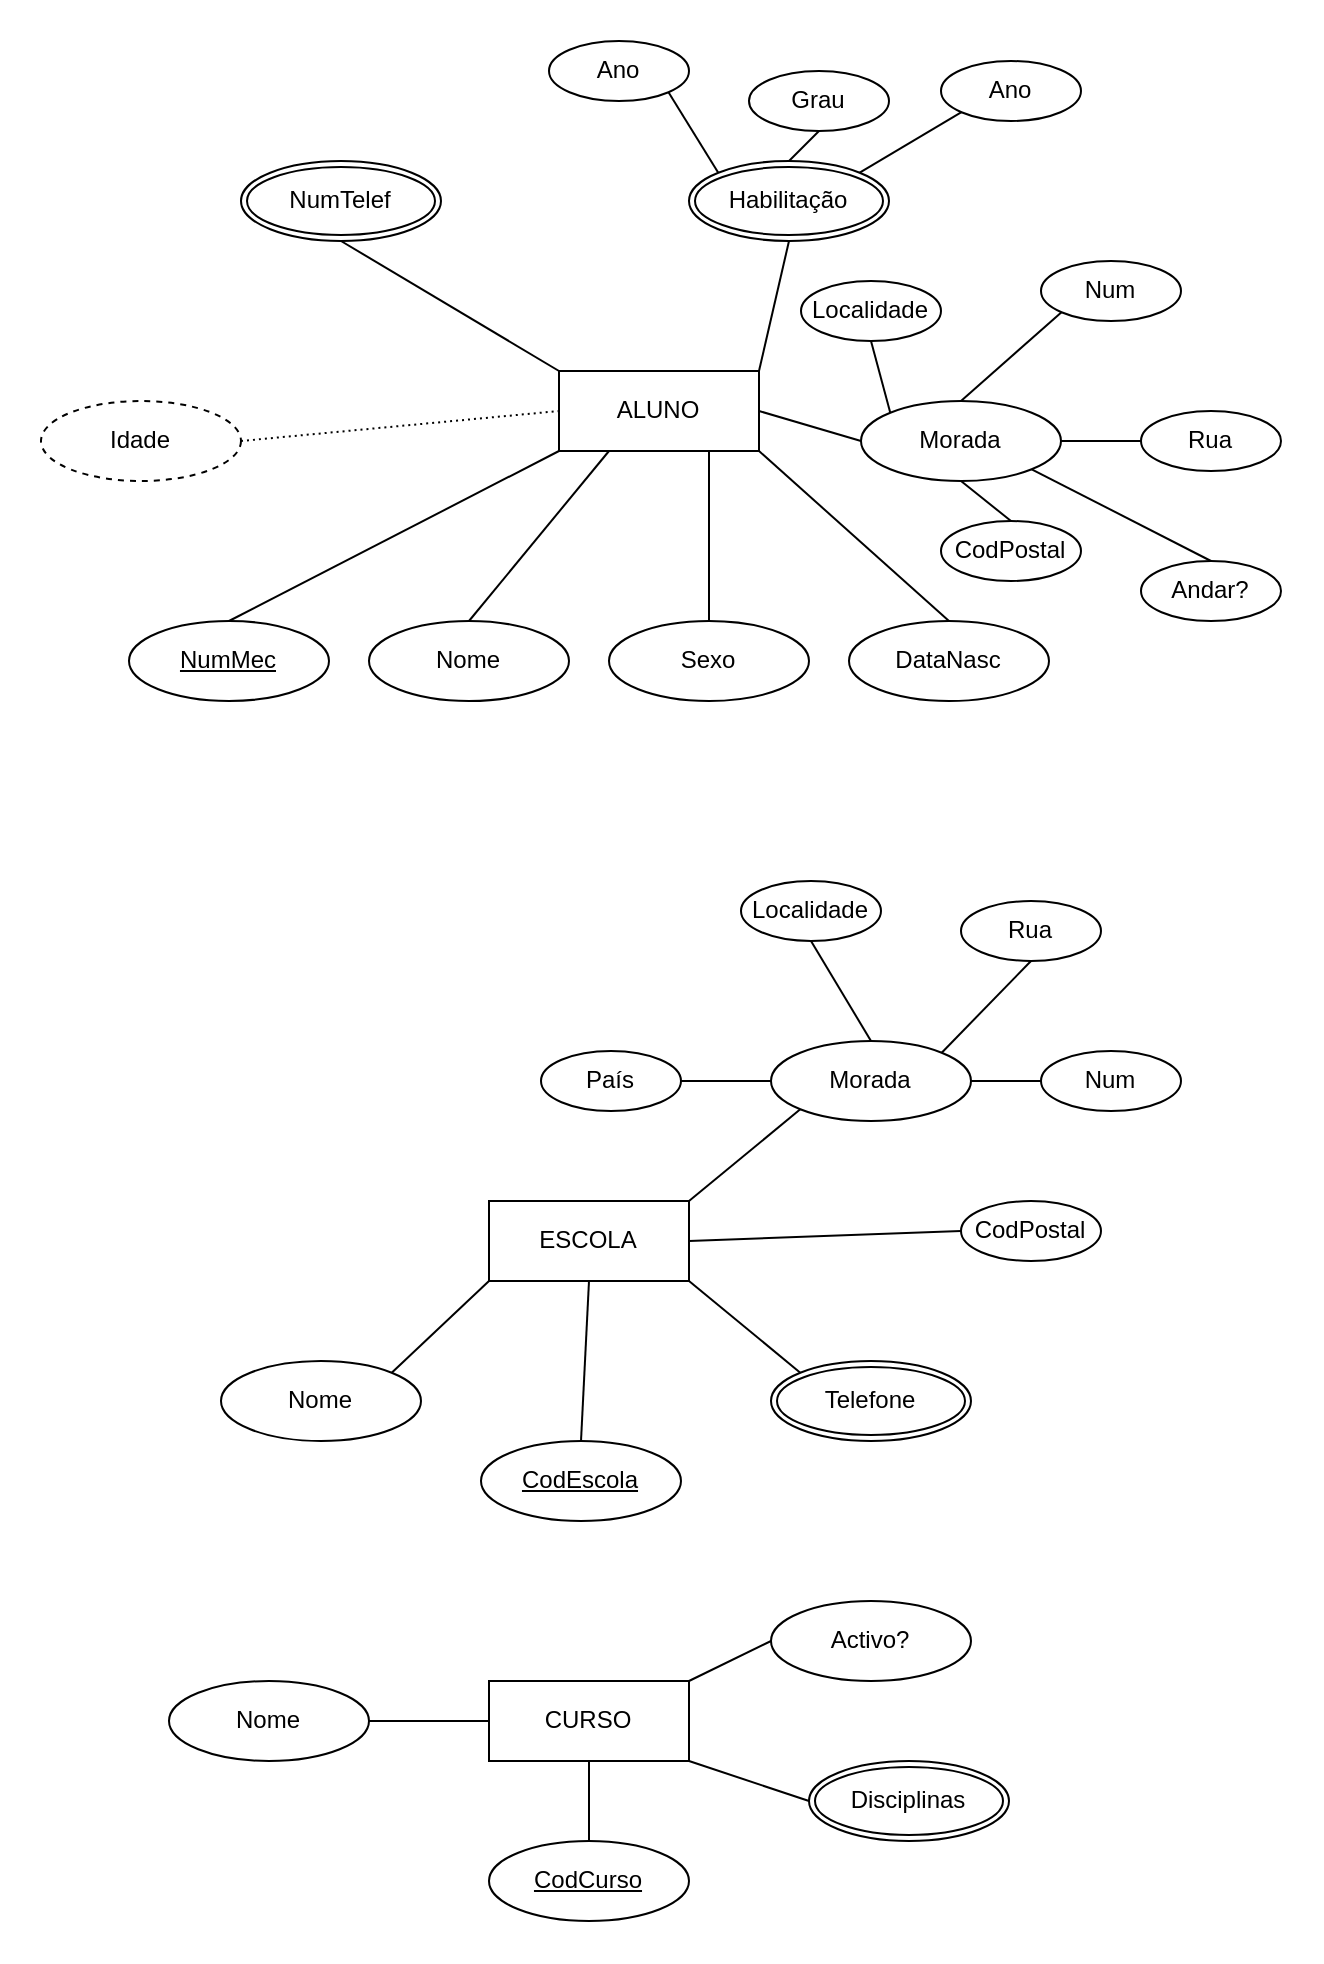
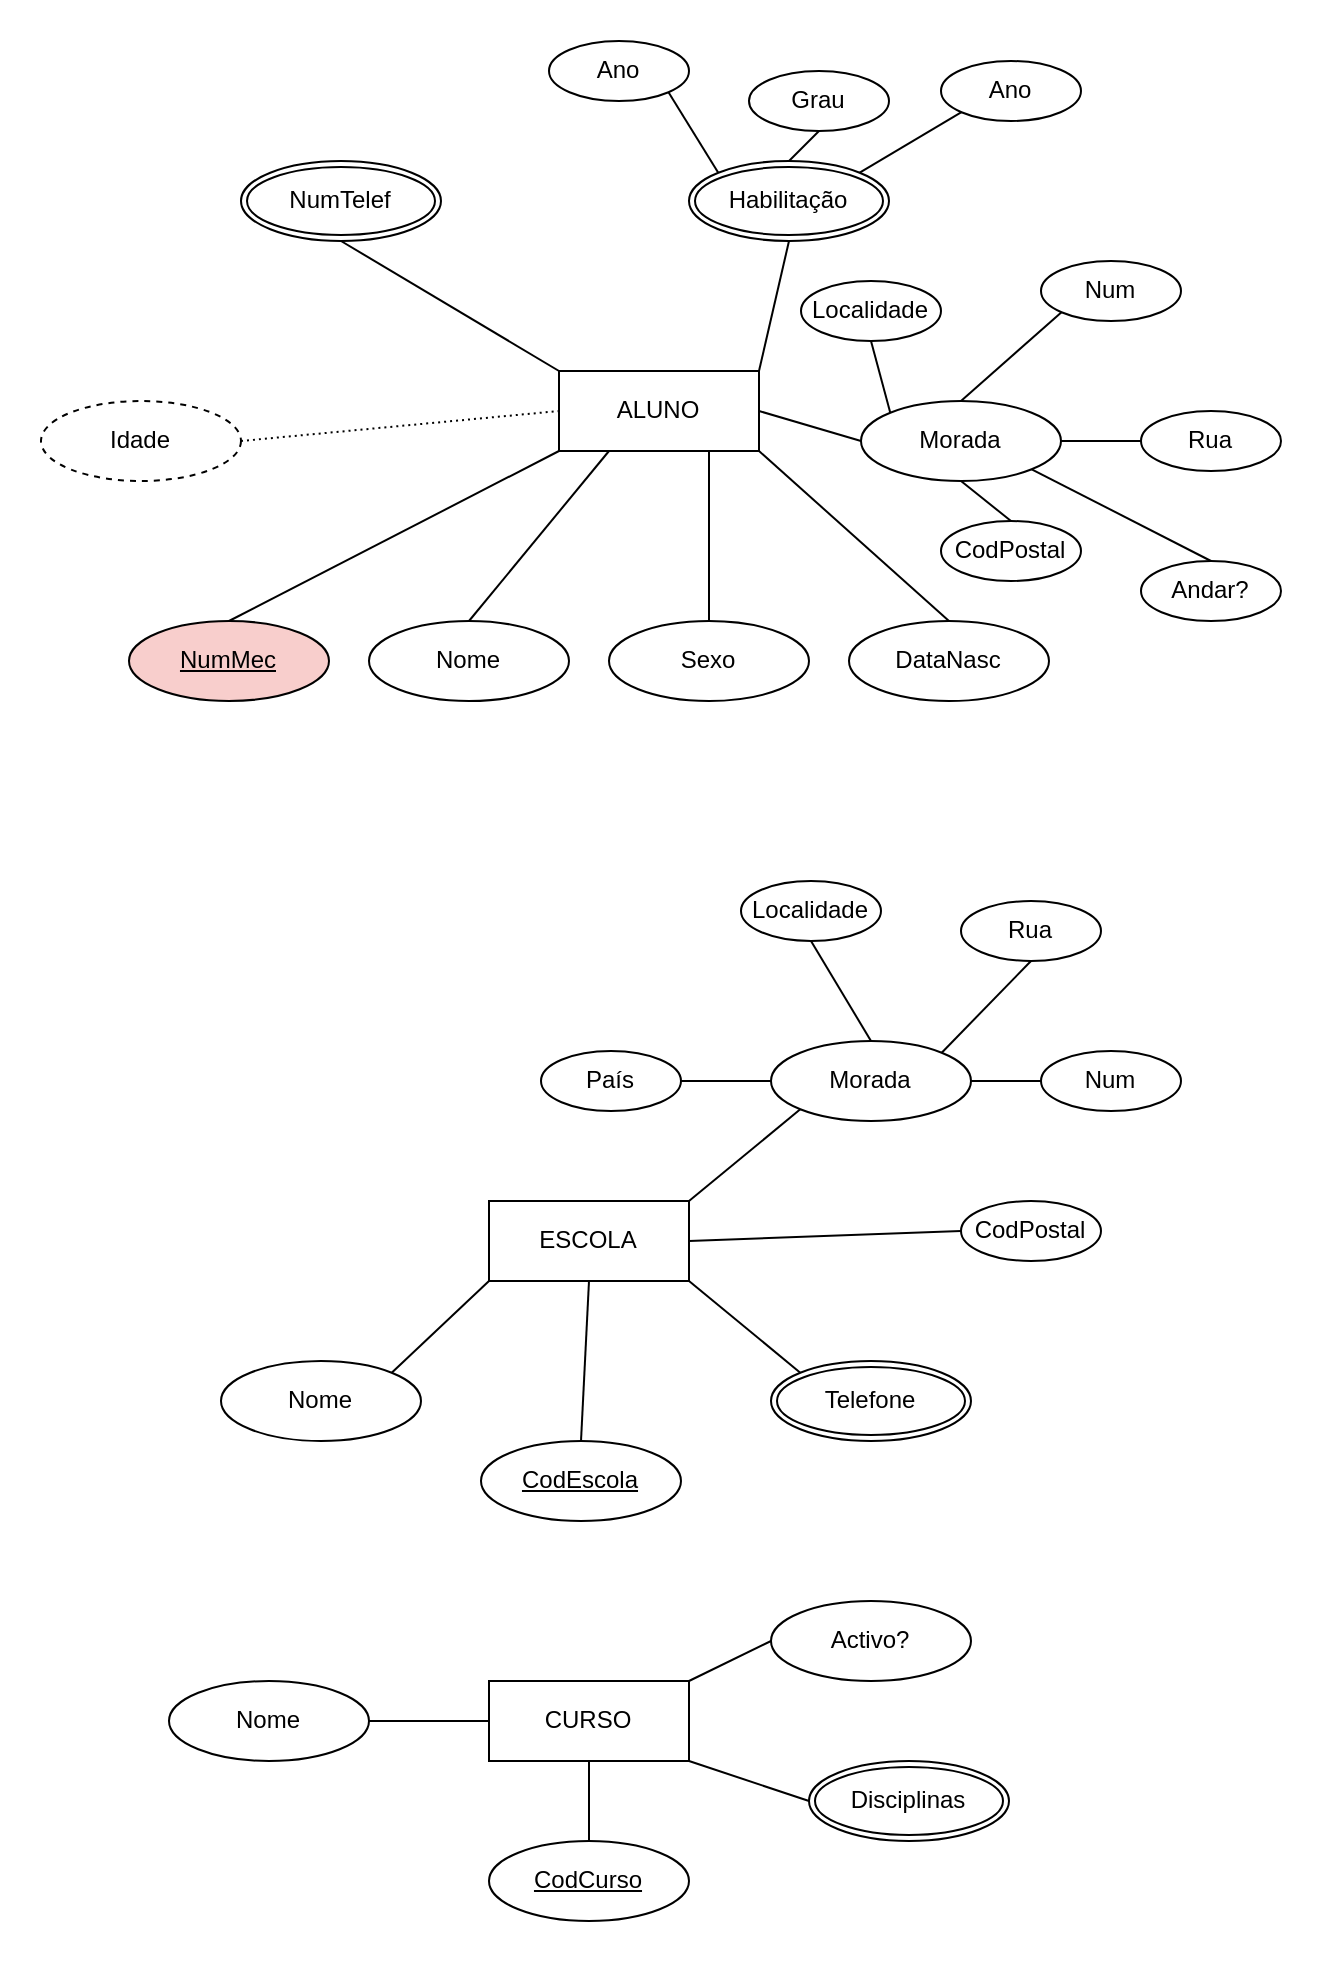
(229, 661) -> (229, 661)
